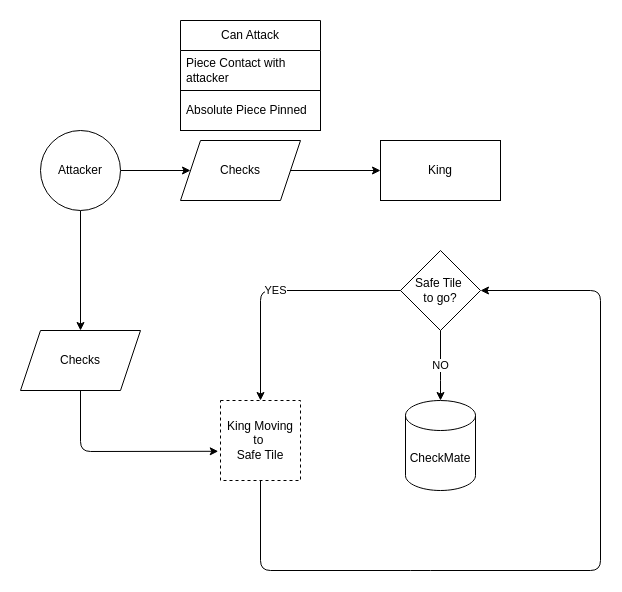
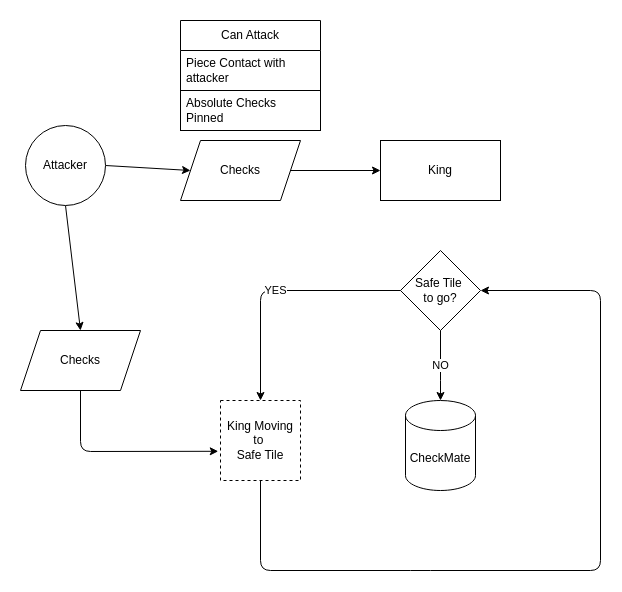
(249, 111) -> (252, 111)
(81, 171) -> (66, 166)
